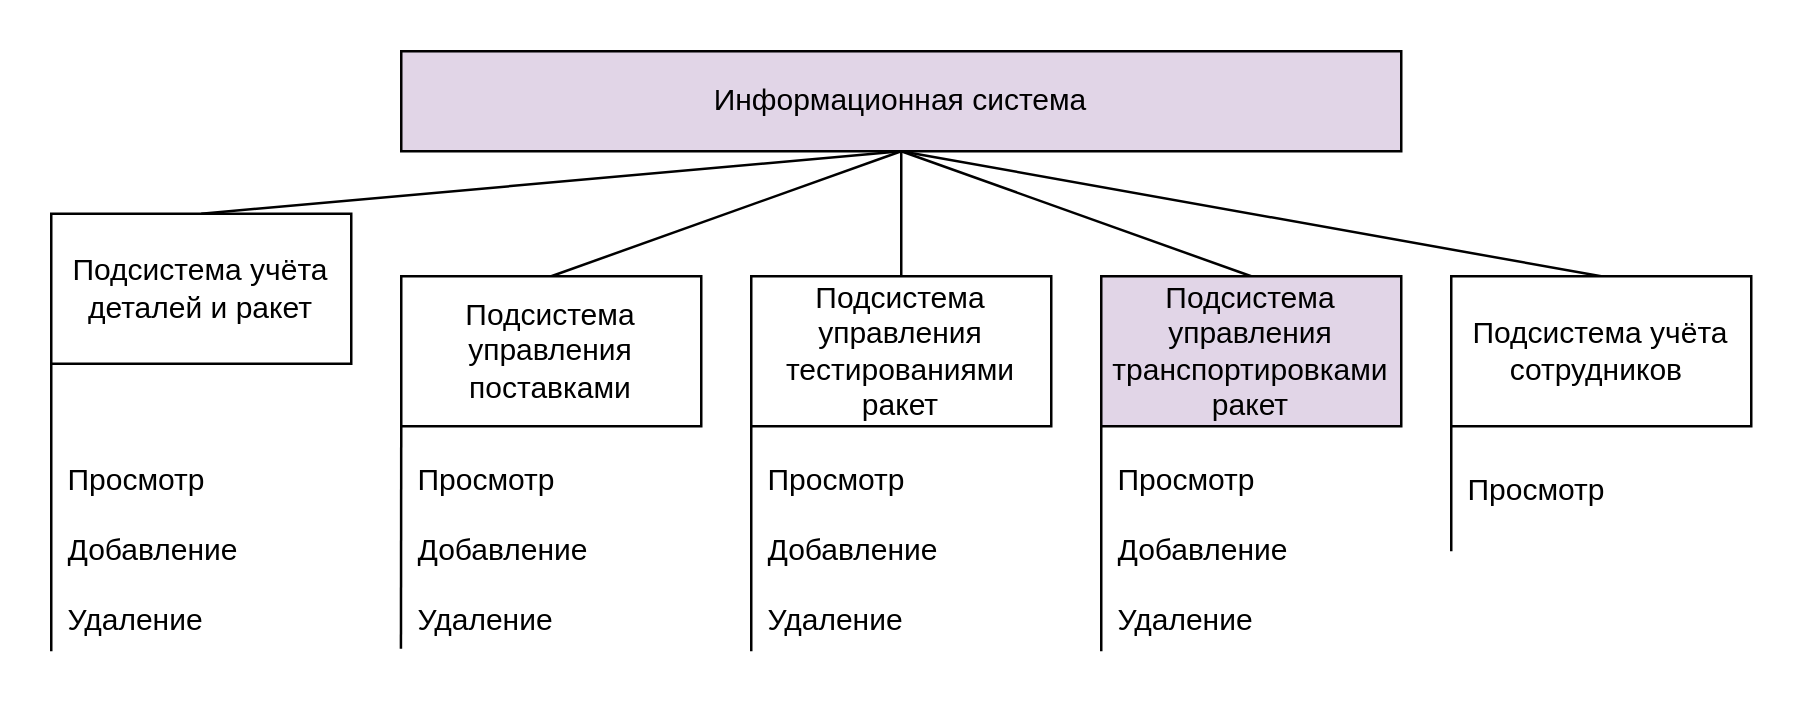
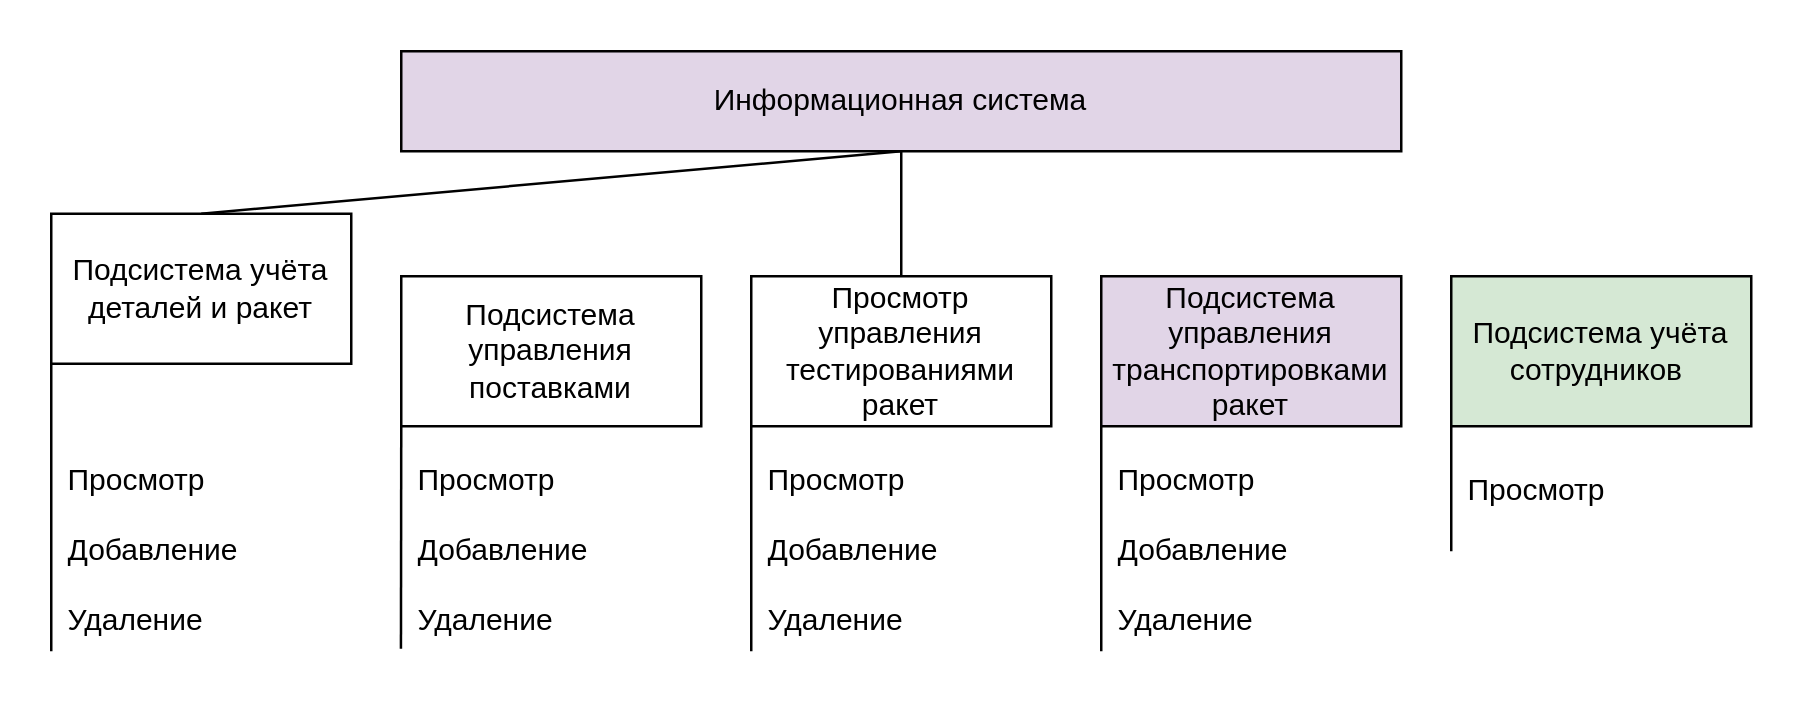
(722, 215) -> none
(1262, 216) -> none
(1088, 218) -> none
(901, 351) -> (901, 351)
(1601, 351) -> (1601, 351)
